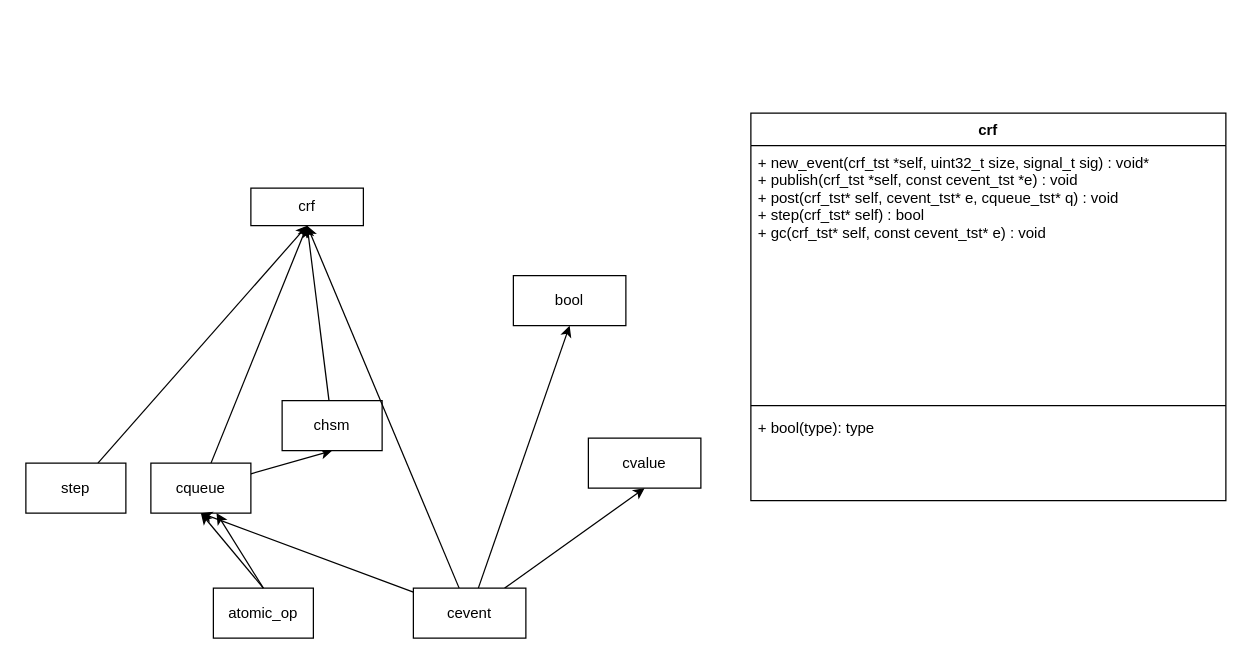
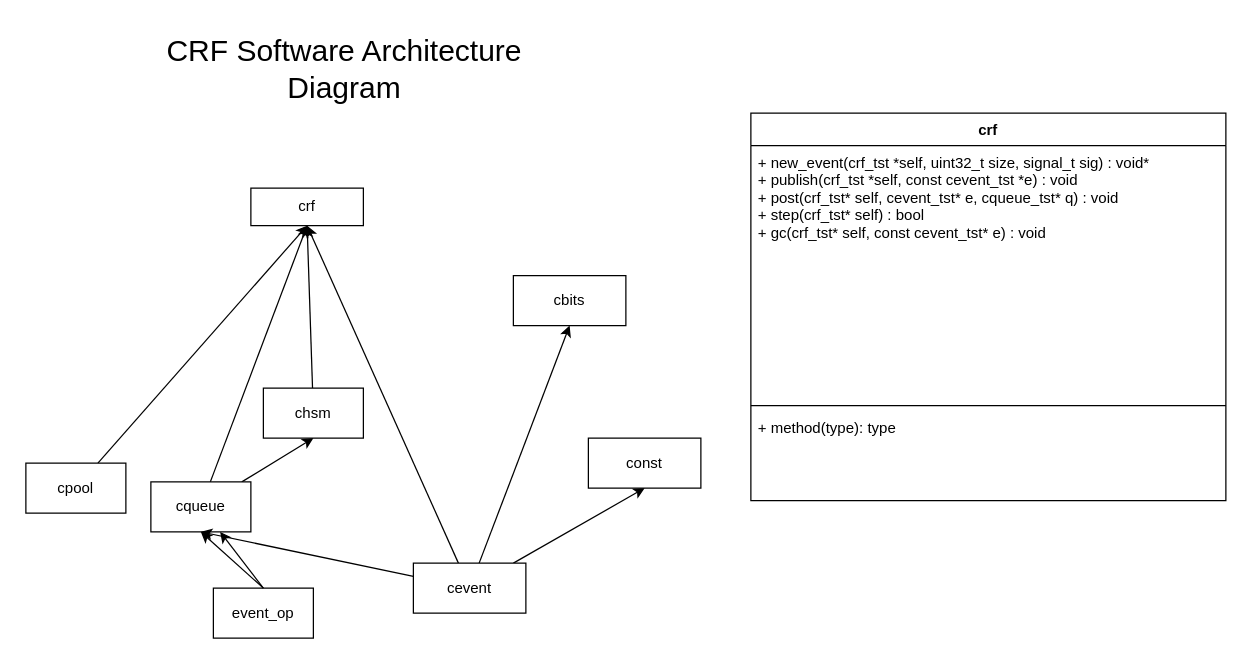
none -> (344, 69)
(569, 301) -> (569, 301)
(332, 426) -> (313, 413)
(825, 428) -> (836, 428)
(644, 463) -> (644, 463)
(76, 488) -> (76, 488)
(201, 488) -> (201, 507)
(263, 613) -> (263, 613)
(469, 613) -> (469, 588)
